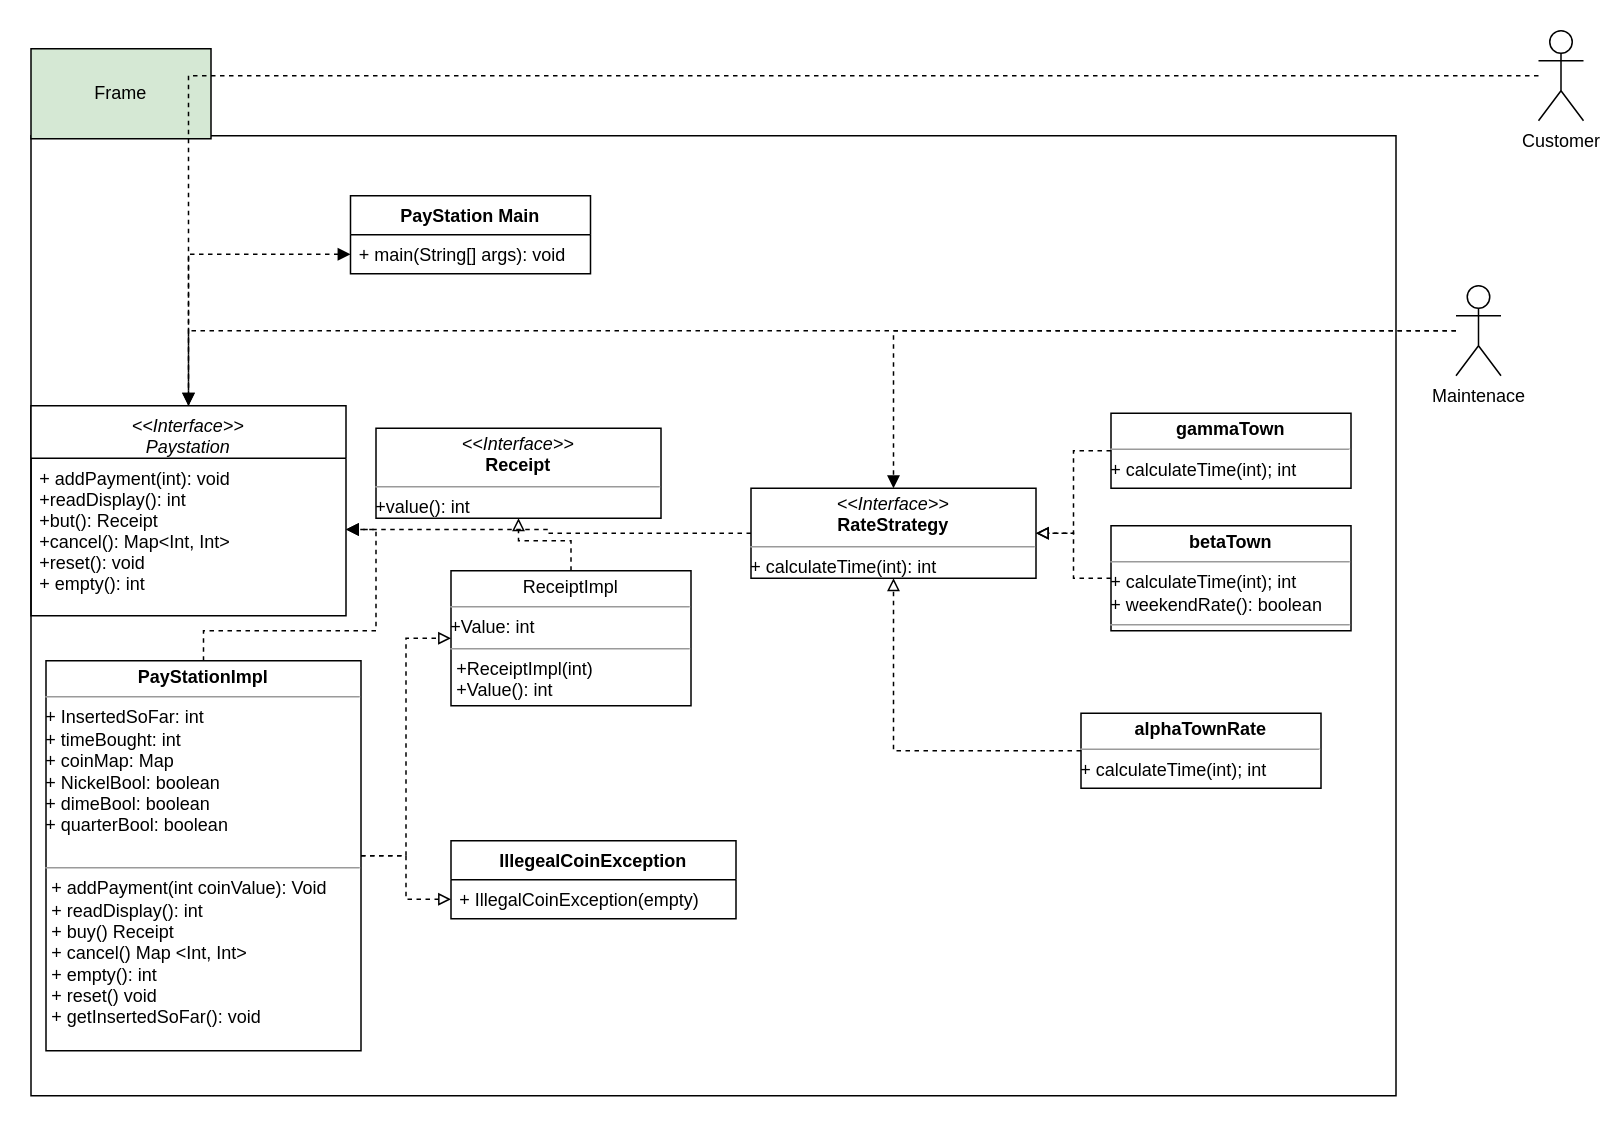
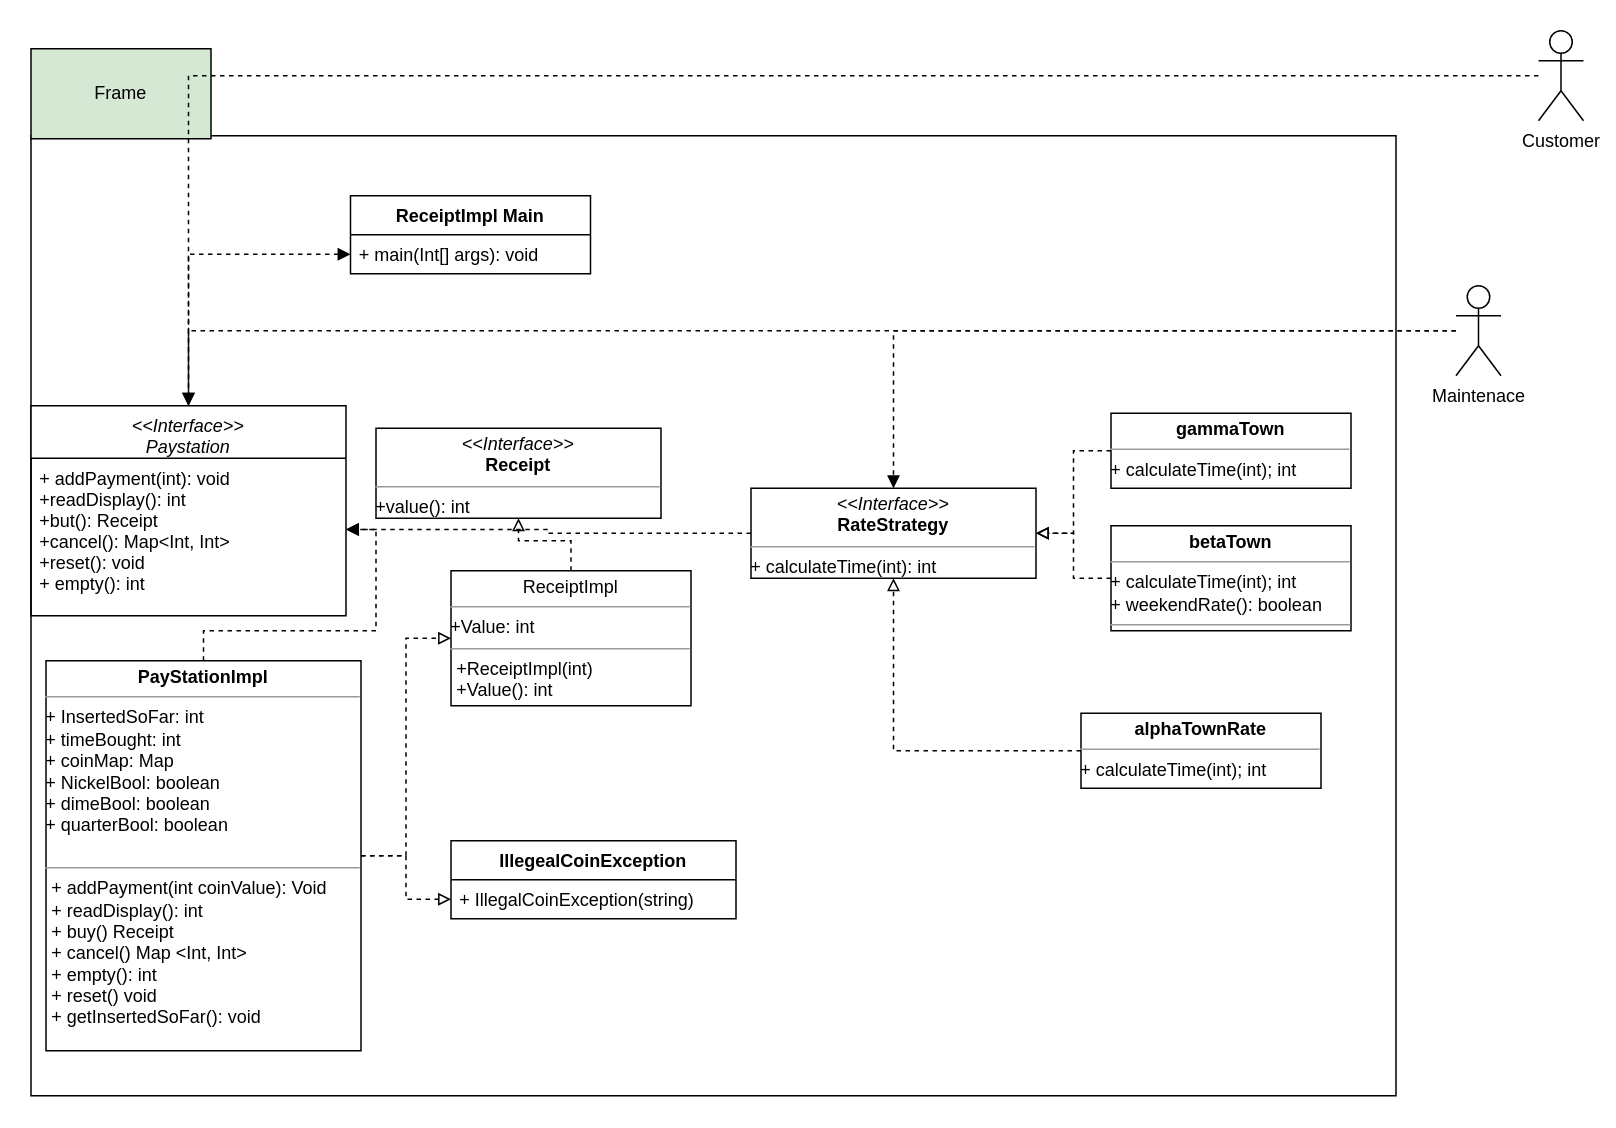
(470, 216) -> (470, 216)
(478, 255) -> (465, 255)
(591, 900) -> (594, 900)
